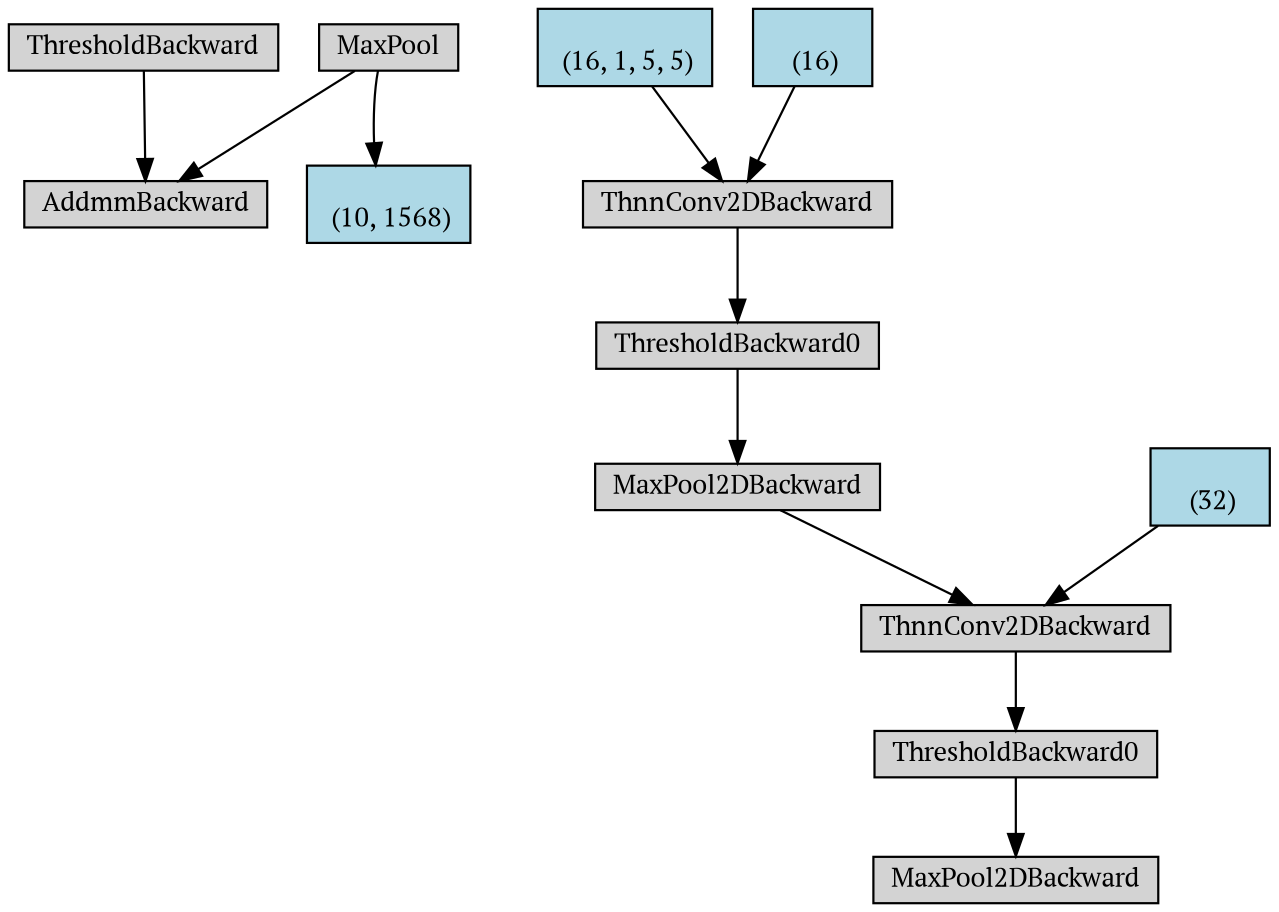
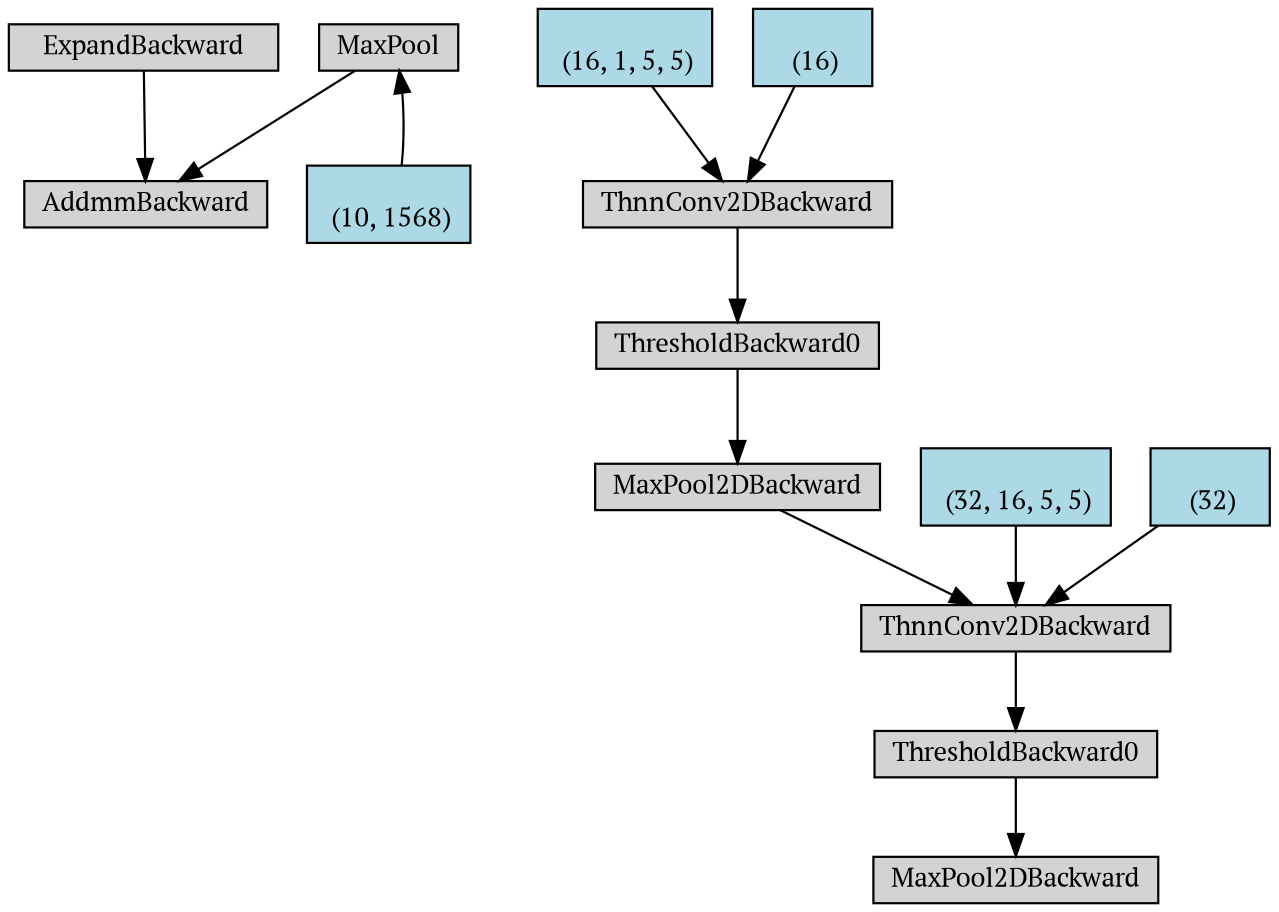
(144, 47) -> (144, 47)
(374, 107) -> (404, 129)
none -> (1016, 487)
